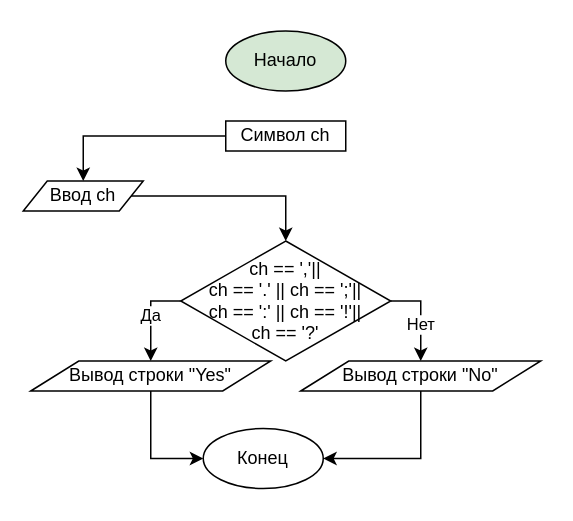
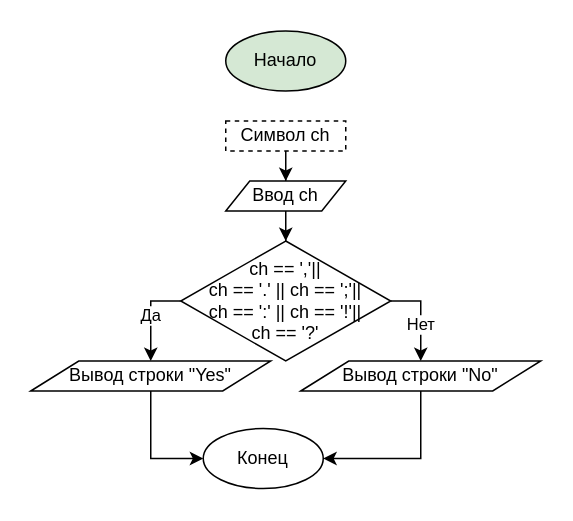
(286, 136) -> (286, 136)
(83, 196) -> (286, 196)
